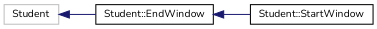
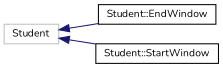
(237, 14) -> (82, 42)
